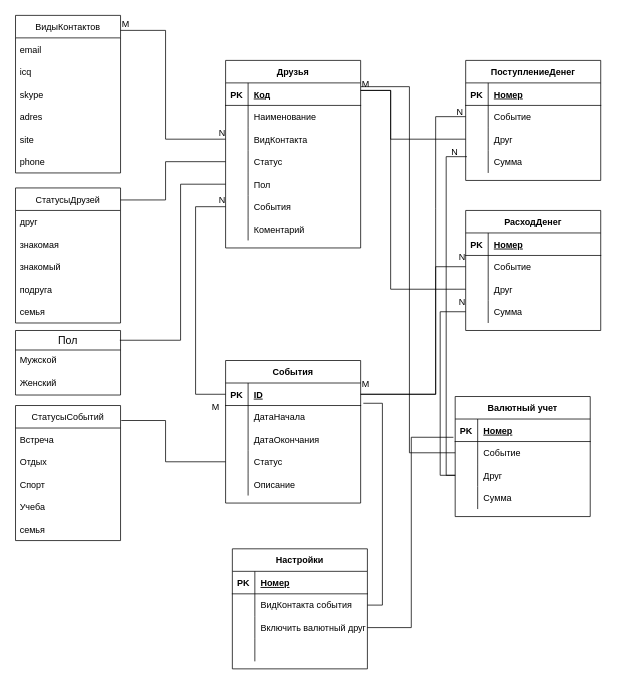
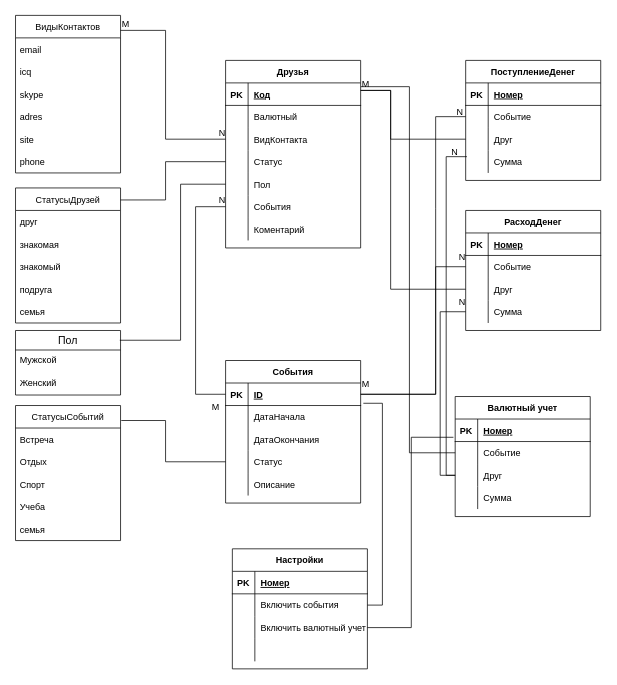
(284, 117) -> (274, 117)
(307, 605) -> (299, 605)
(313, 628) -> (313, 628)
